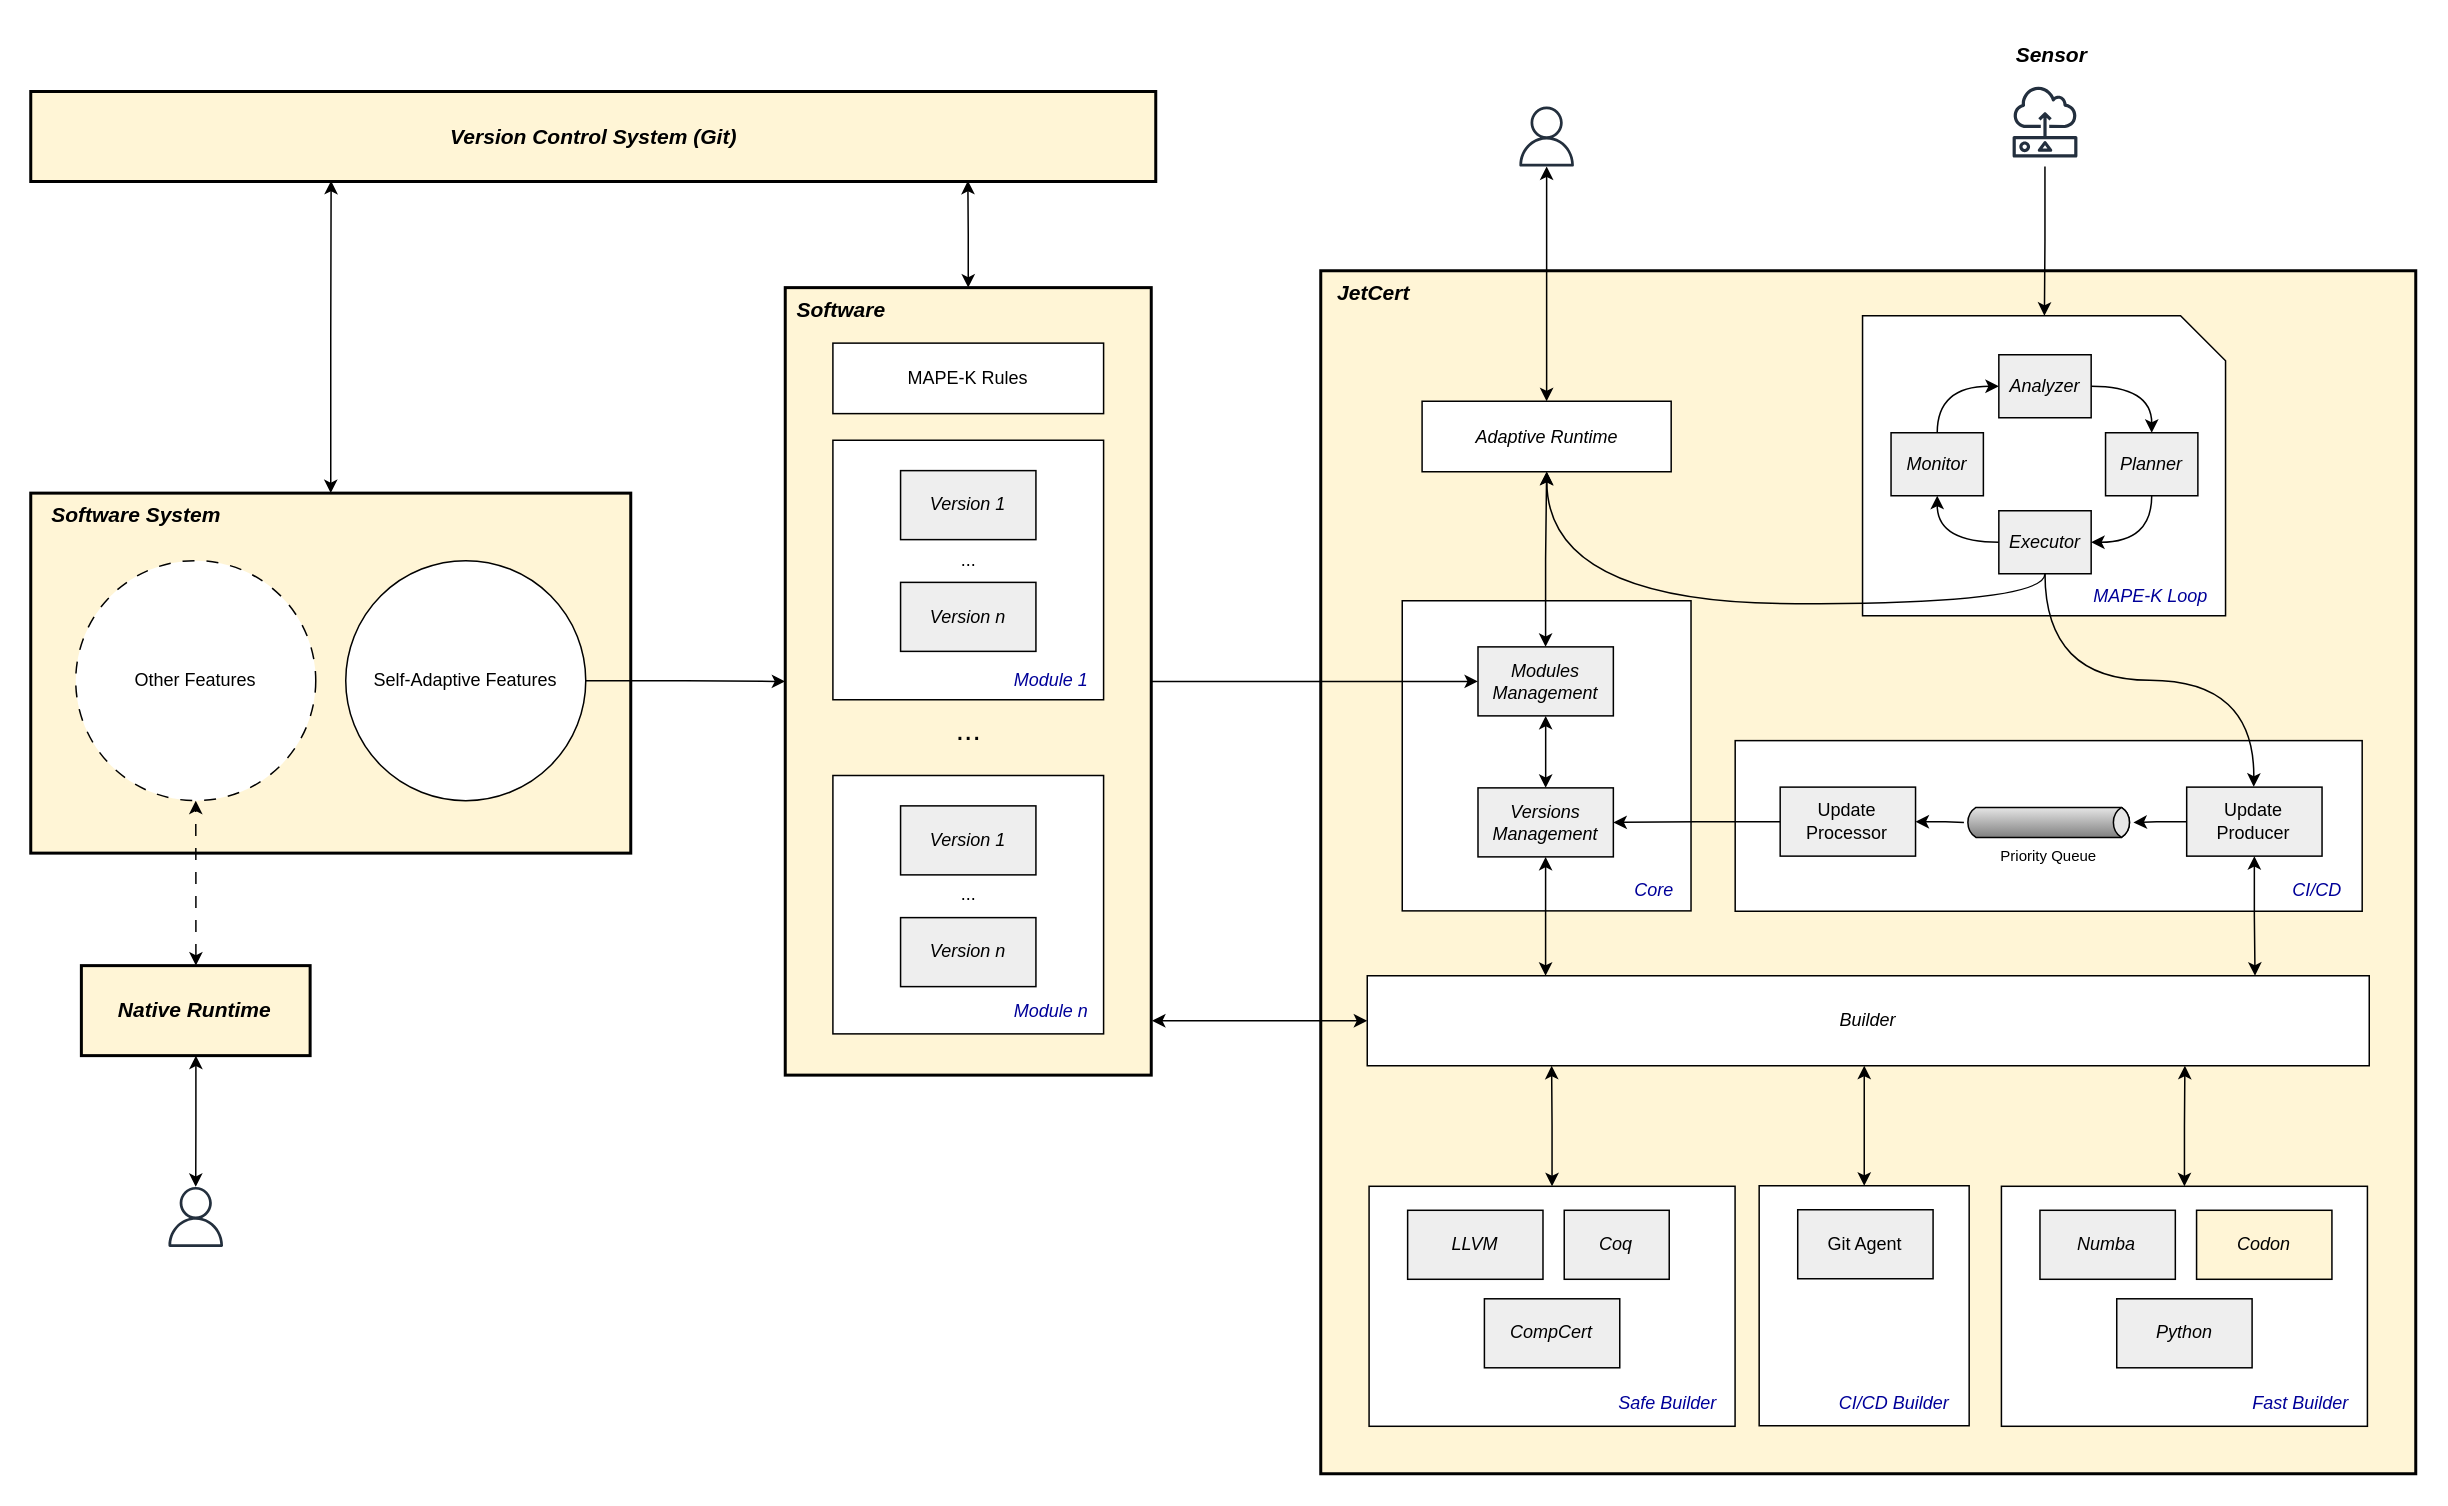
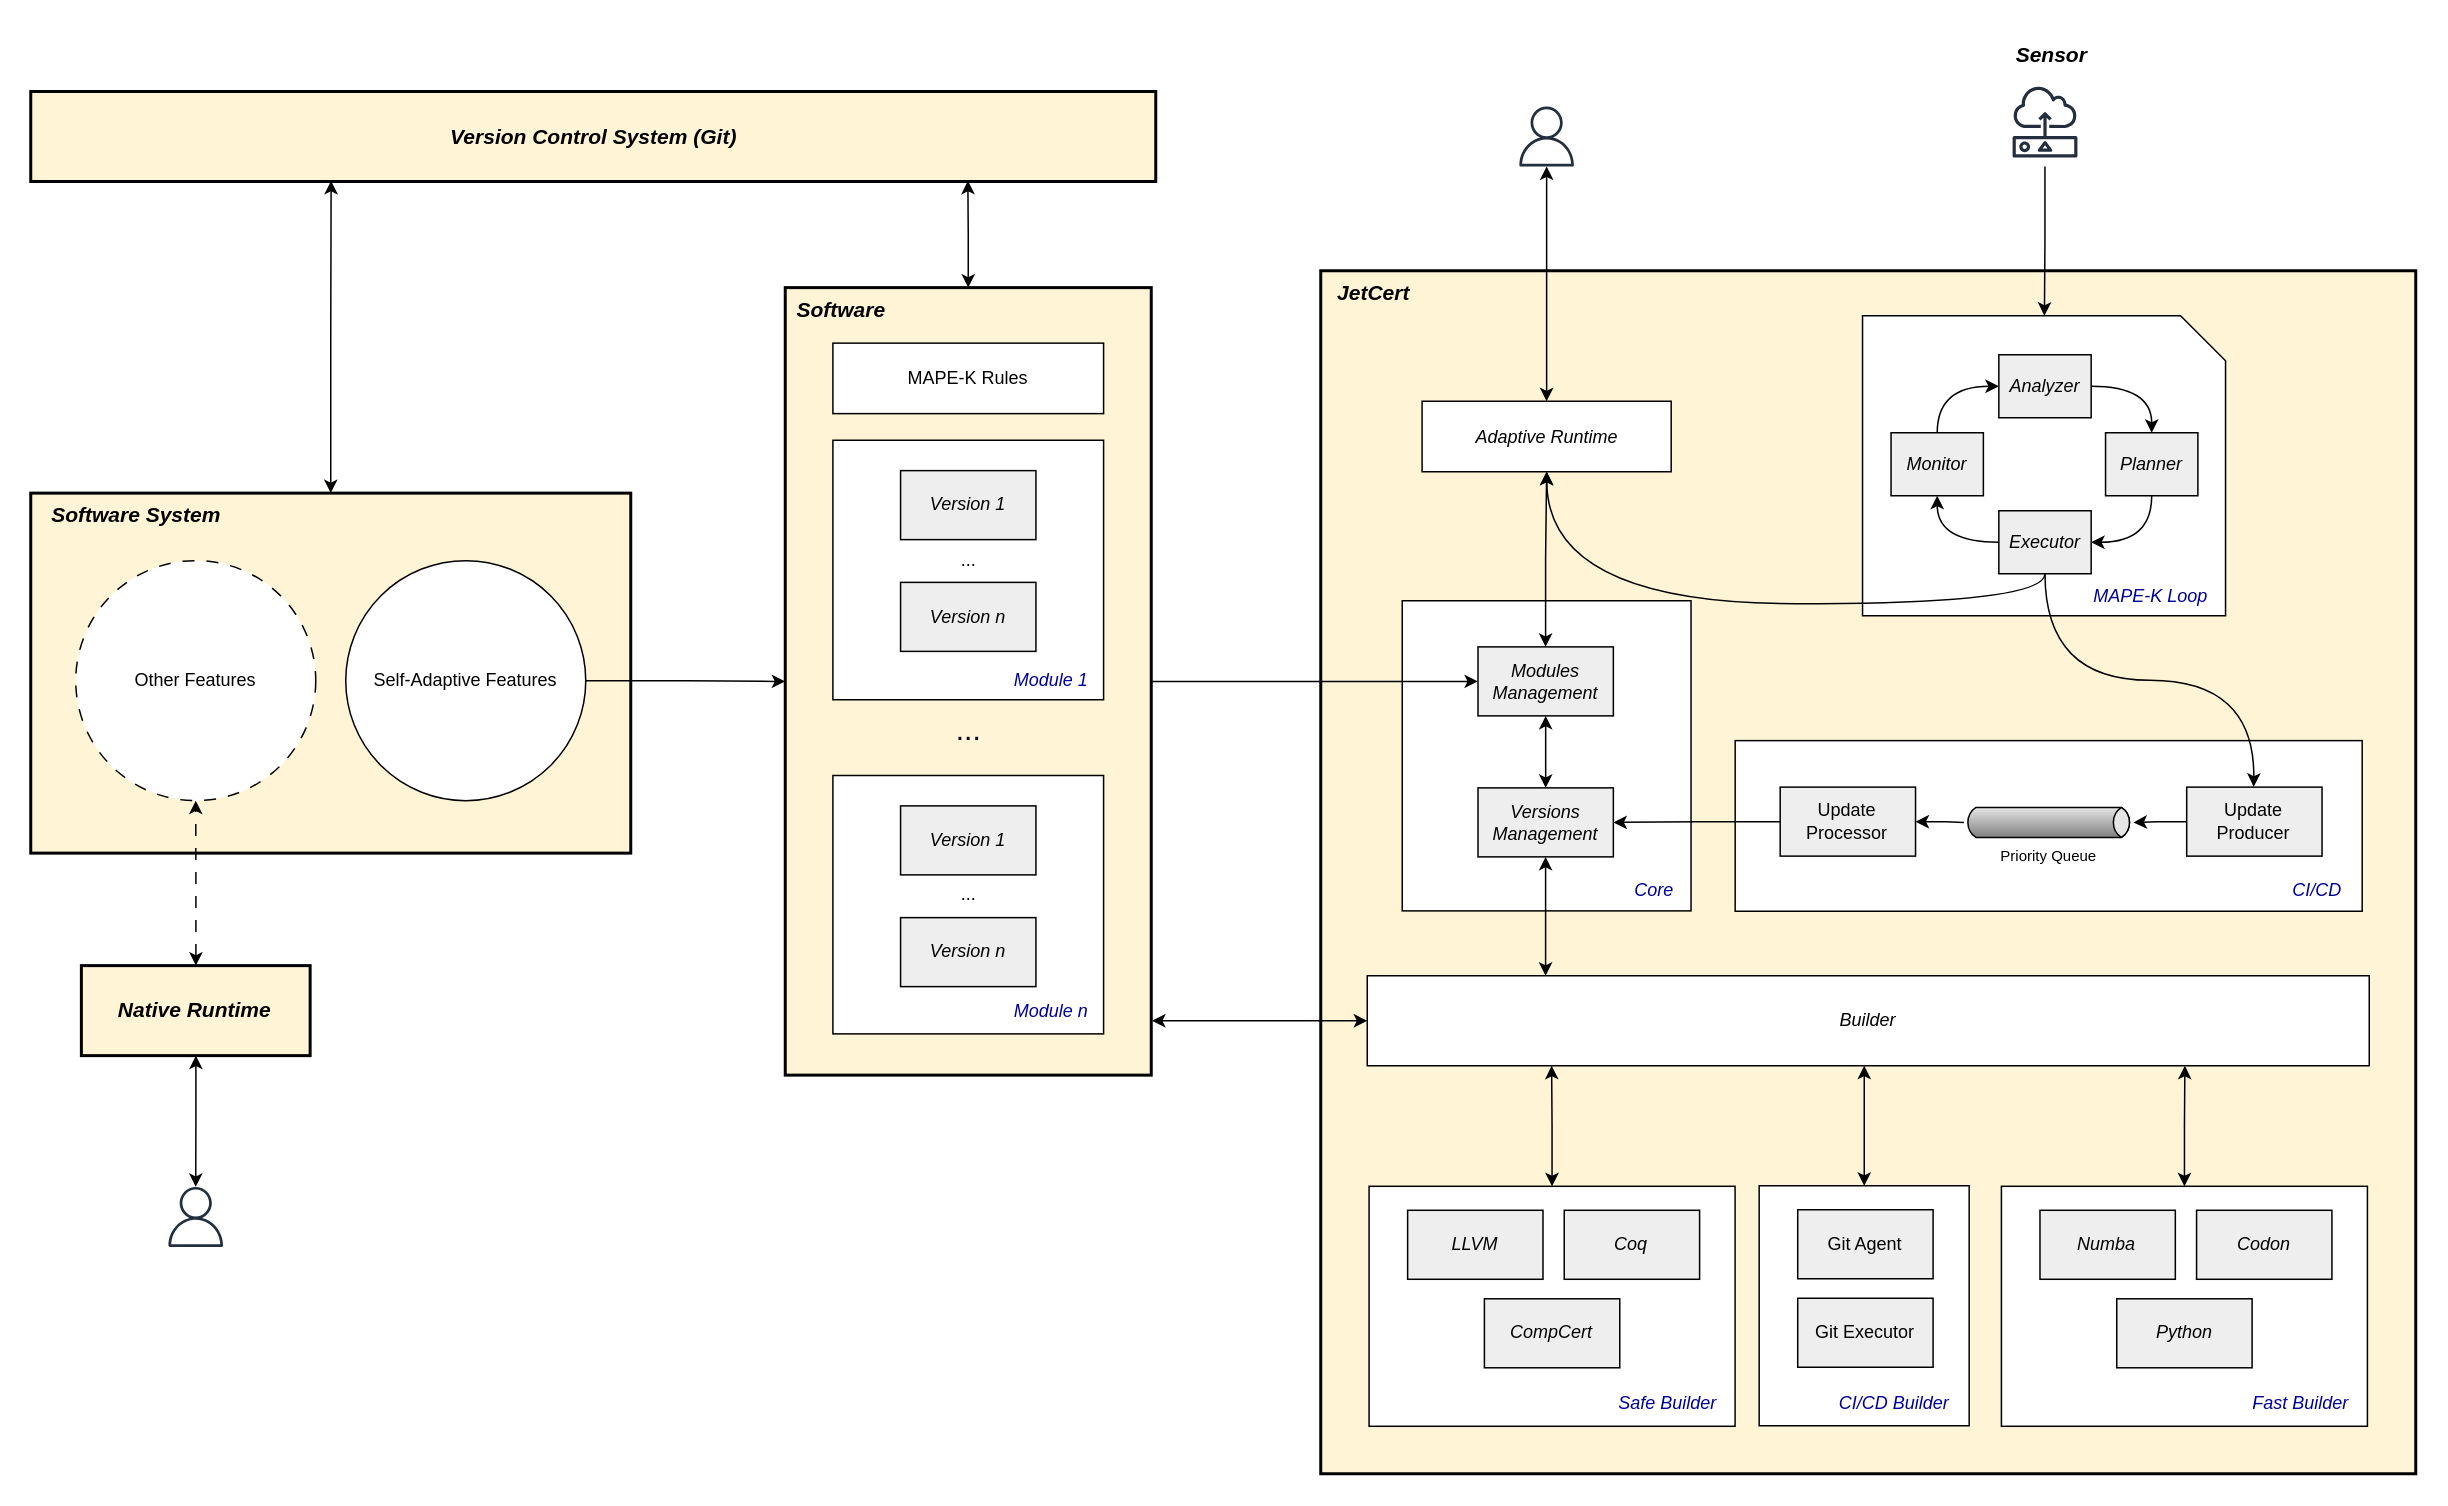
(2254, 916) -> none
(1617, 1245) -> (1632, 1245)
(2264, 1245) -> (2264, 1245)
none -> (1865, 1333)
